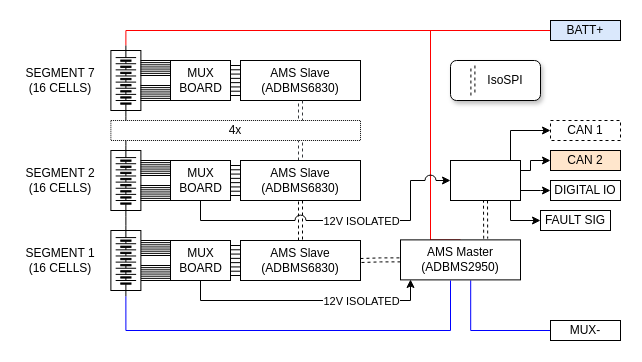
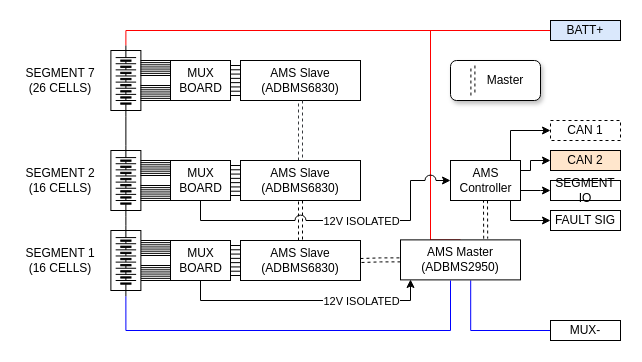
(61, 81) -> (61, 81)
(506, 81) -> (506, 81)
(236, 131) -> none
none -> (486, 181)
(586, 191) -> (586, 191)
(576, 221) -> (586, 221)
